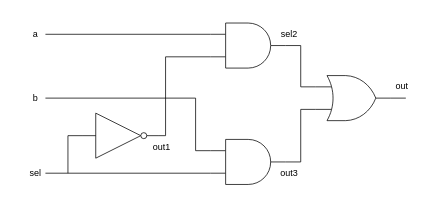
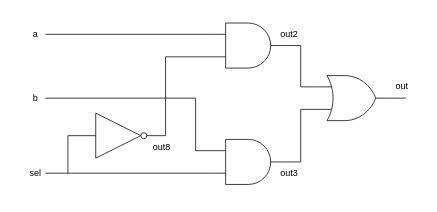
(289, 34) -> (289, 34)
(162, 147) -> (162, 147)
